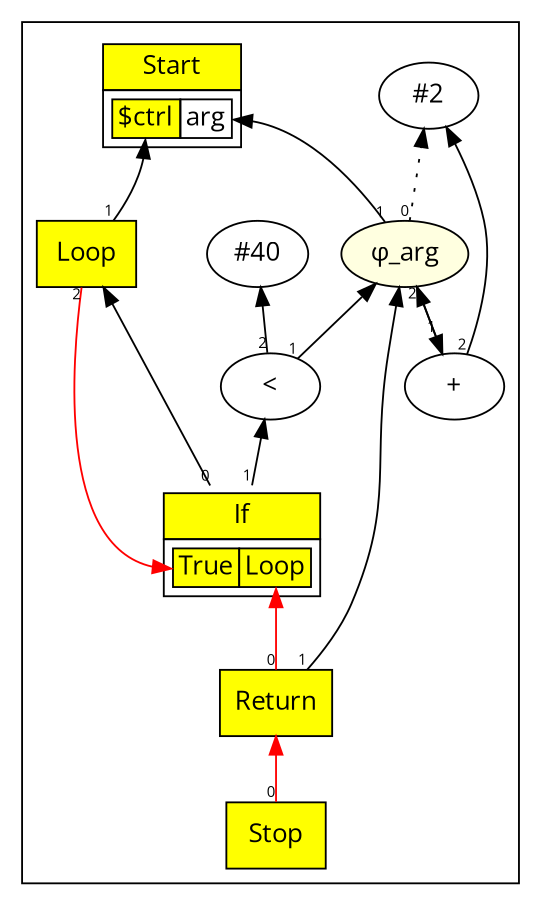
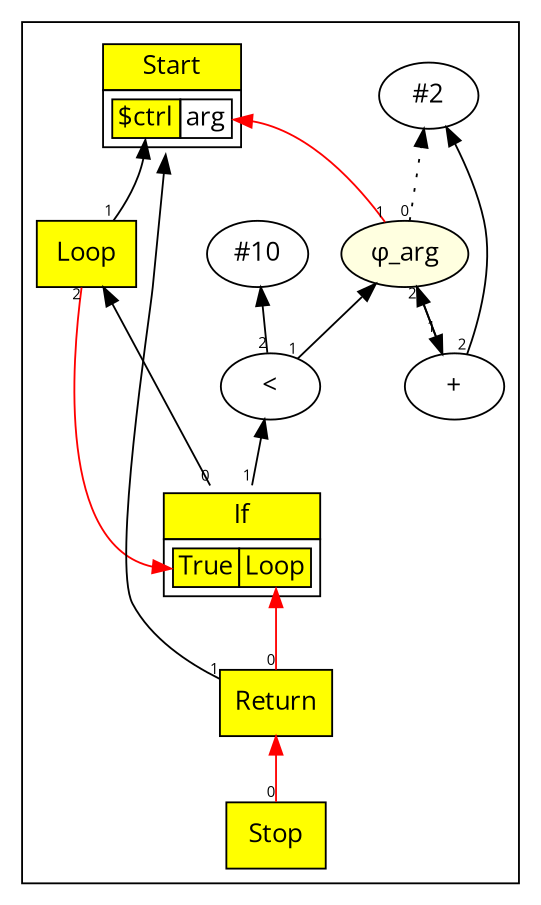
(327, 159) -> (327, 159)
(258, 254) -> (258, 254)
(379, 496) -> (133, 446)
